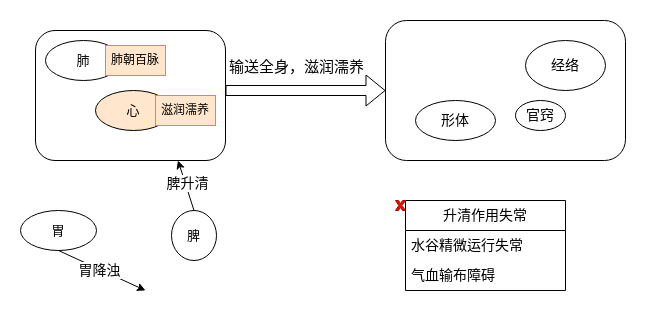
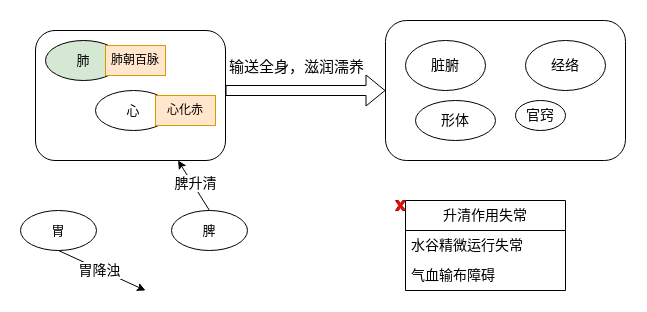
(84, 61) -> (84, 61)
none -> (446, 66)
(134, 111) -> (134, 111)
(186, 111) -> (186, 111)
(194, 236) -> (210, 231)
